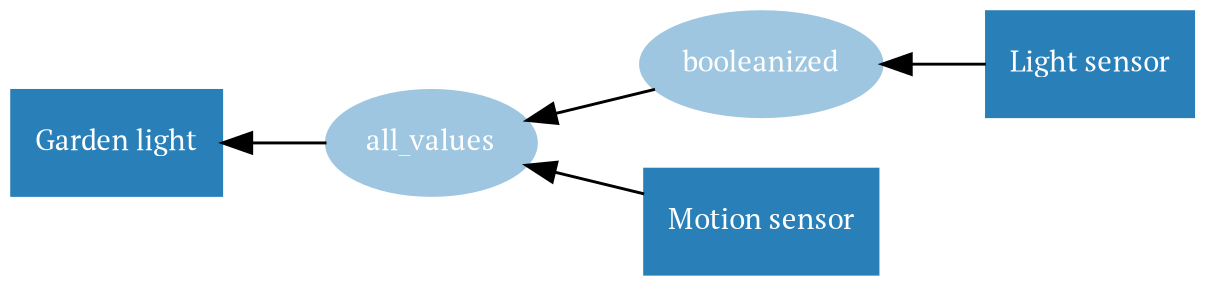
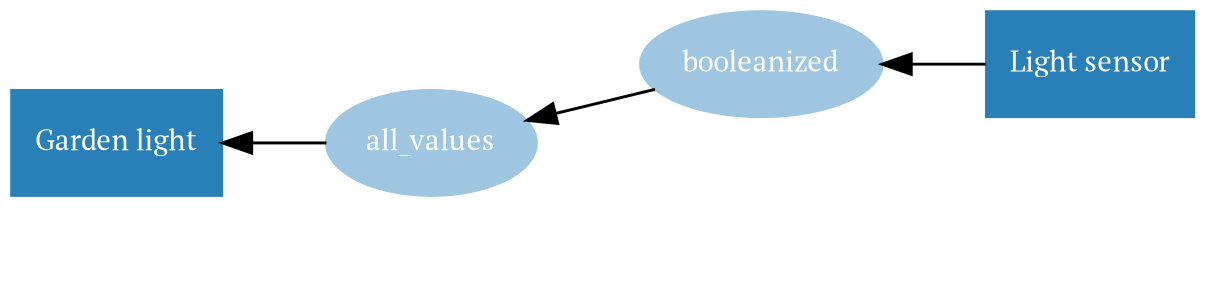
(761, 222) -> none
